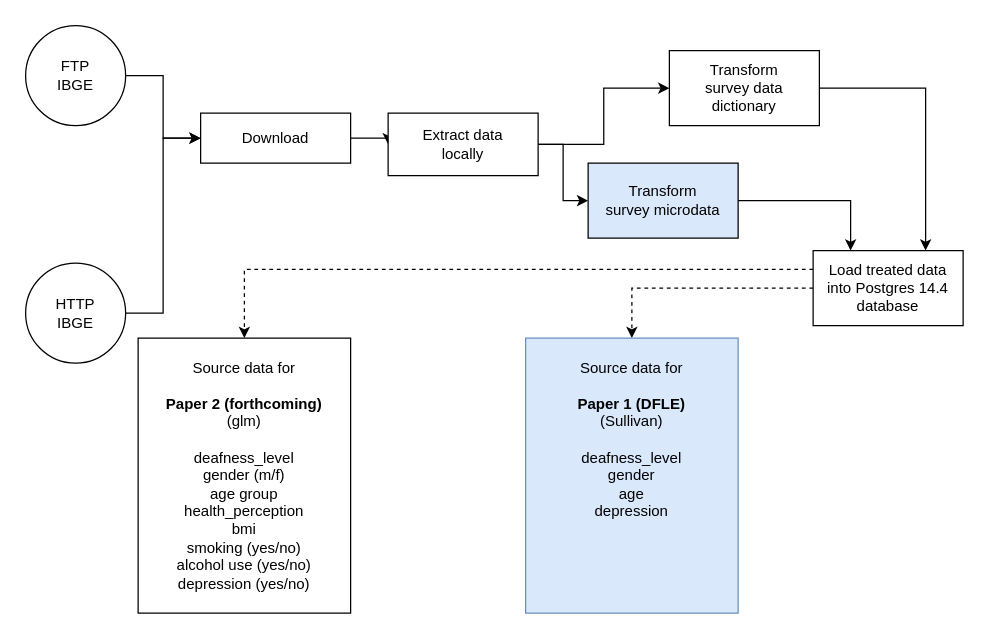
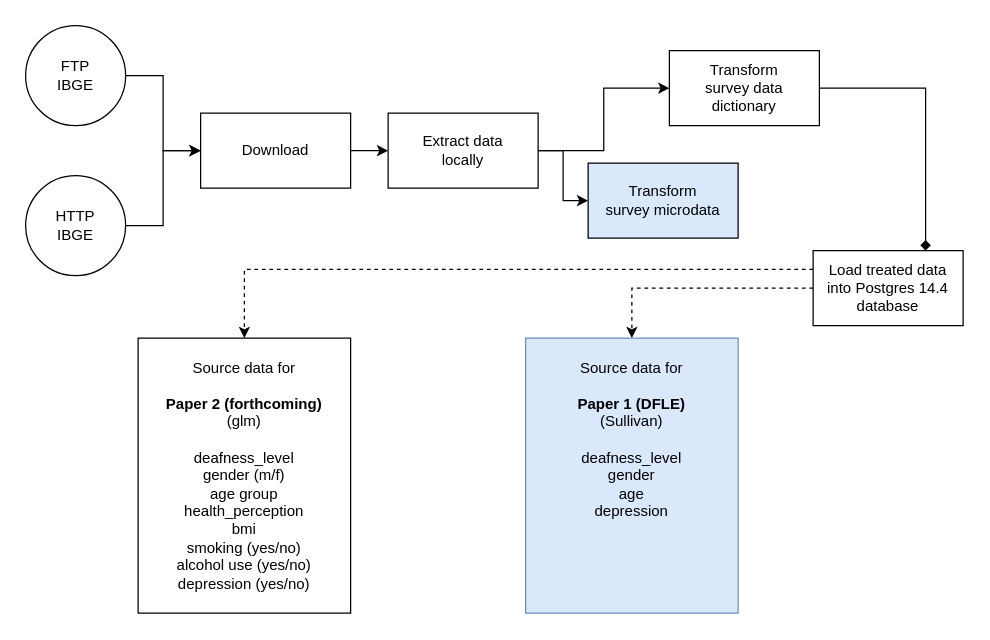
(276, 138) -> (276, 151)
(463, 144) -> (463, 151)
(815, 201) -> none
(926, 240) -> (926, 239)
(76, 313) -> (76, 226)
